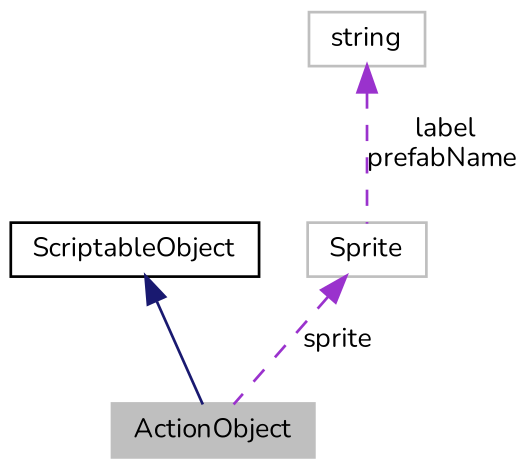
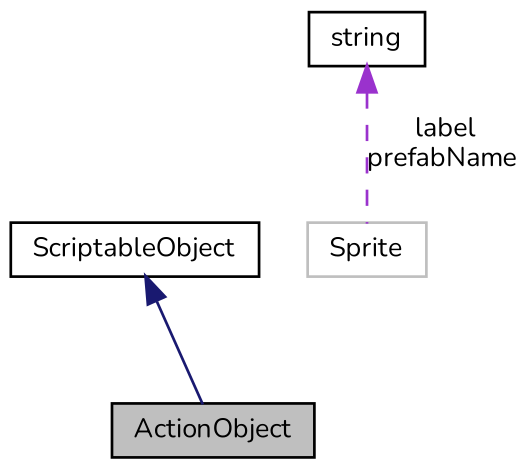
(367, 39) -> (367, 39)
(281, 350) -> none
(213, 430) -> (213, 430)
